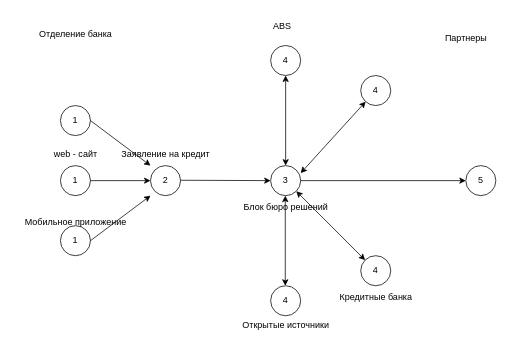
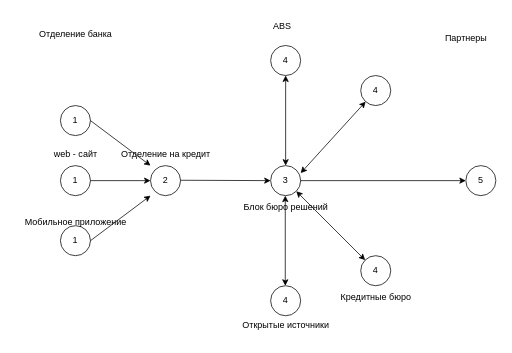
(166, 154) -> (166, 154)
(376, 297) -> (376, 297)
